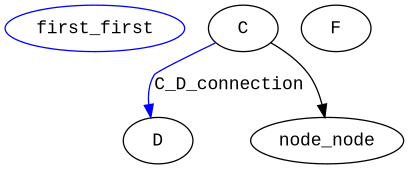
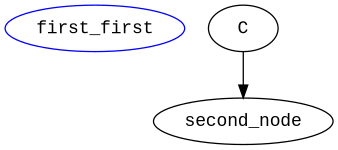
(336, 28) -> none
(158, 141) -> none
(327, 141) -> (243, 121)
